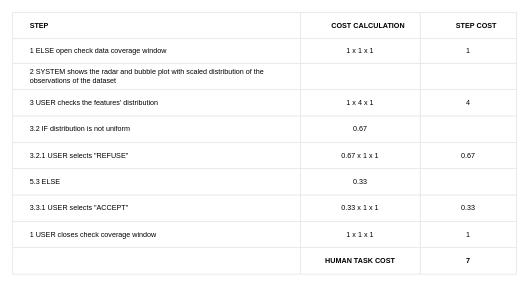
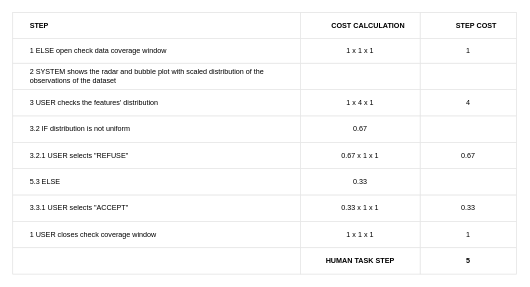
(360, 261) -> (360, 261)
(469, 261) -> (469, 261)
